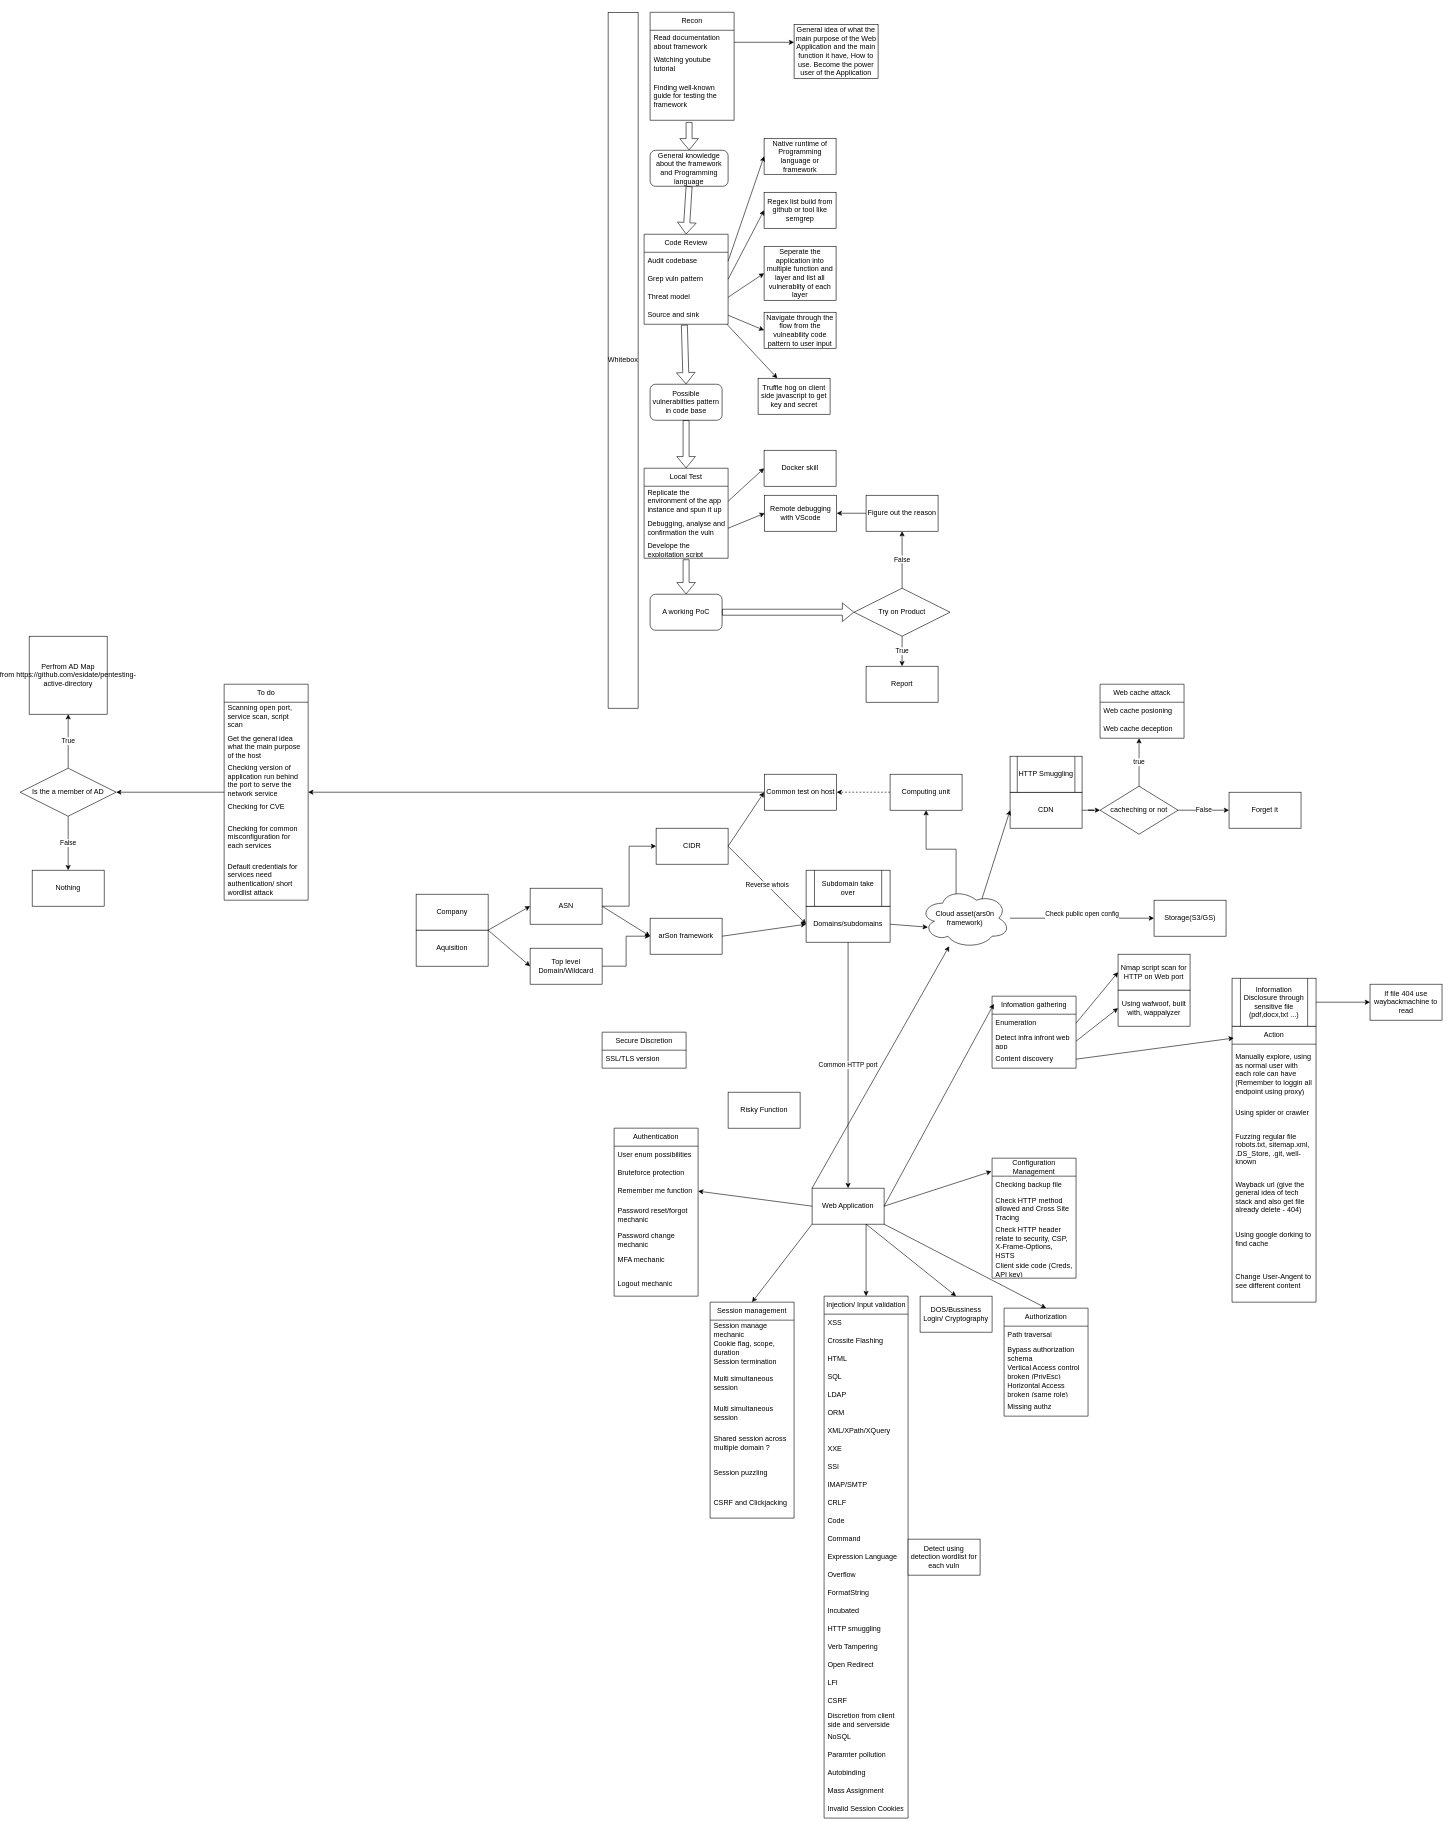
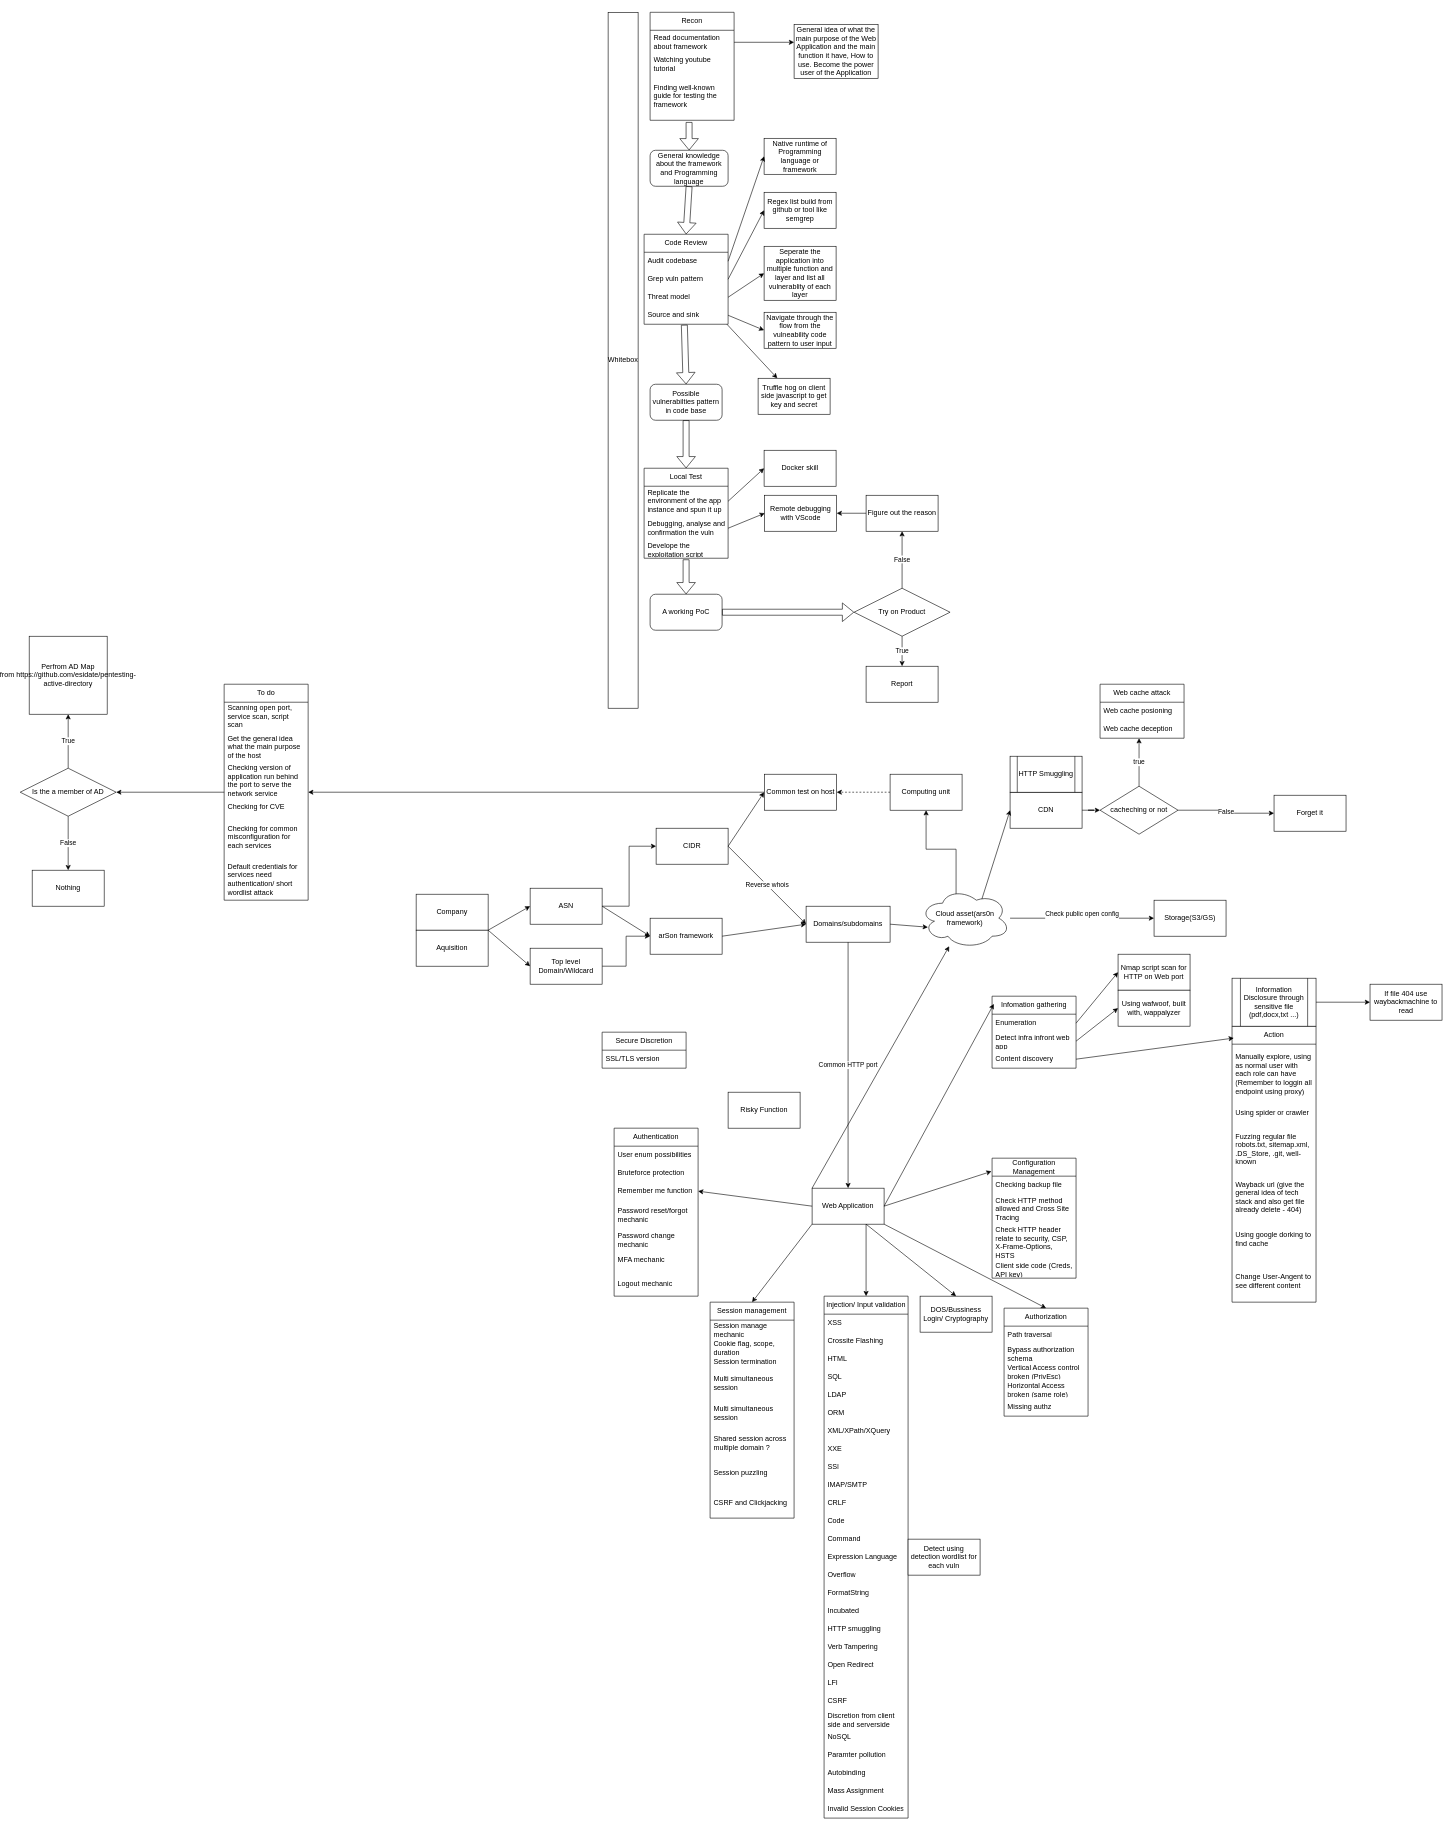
(1265, 810) -> (1310, 813)
(848, 888) -> none
